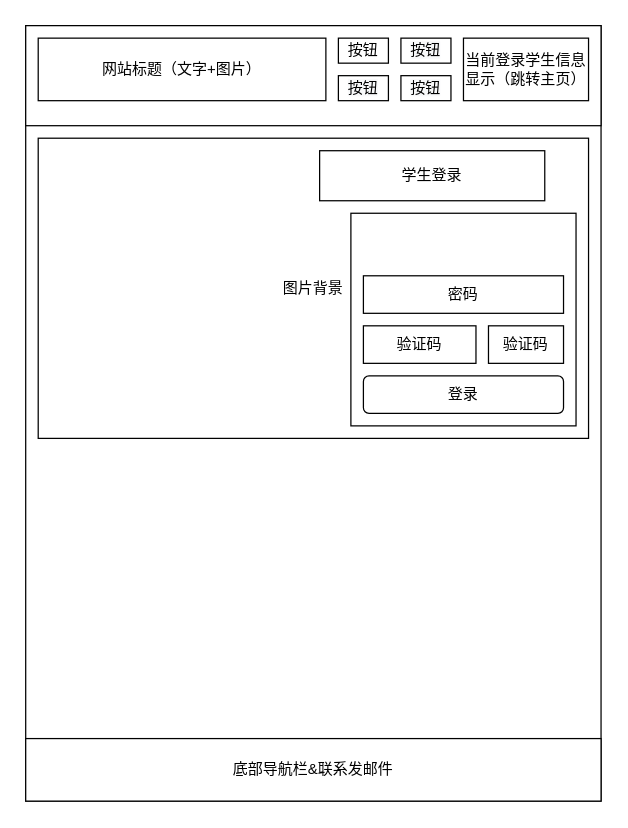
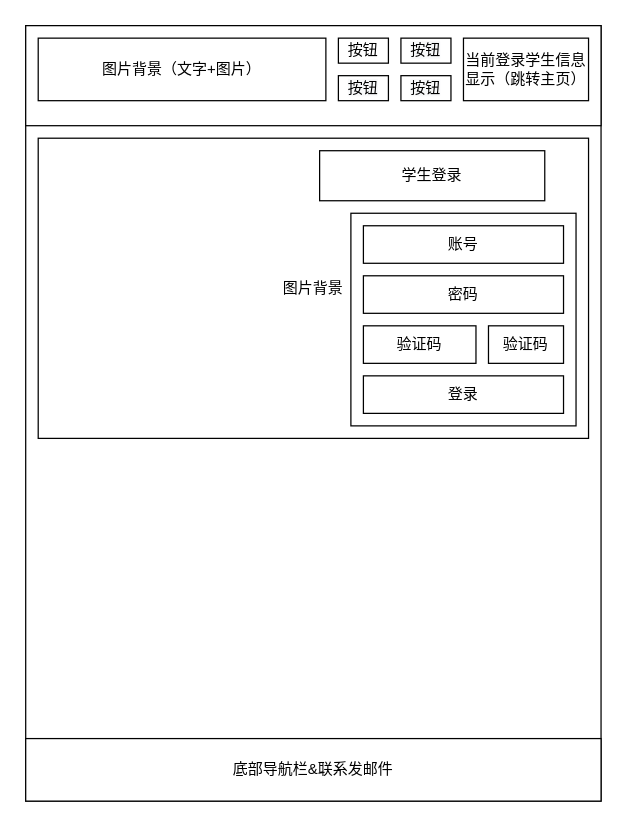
(182, 69) -> (182, 69)
none -> (463, 244)
(463, 394) -> (463, 394)
